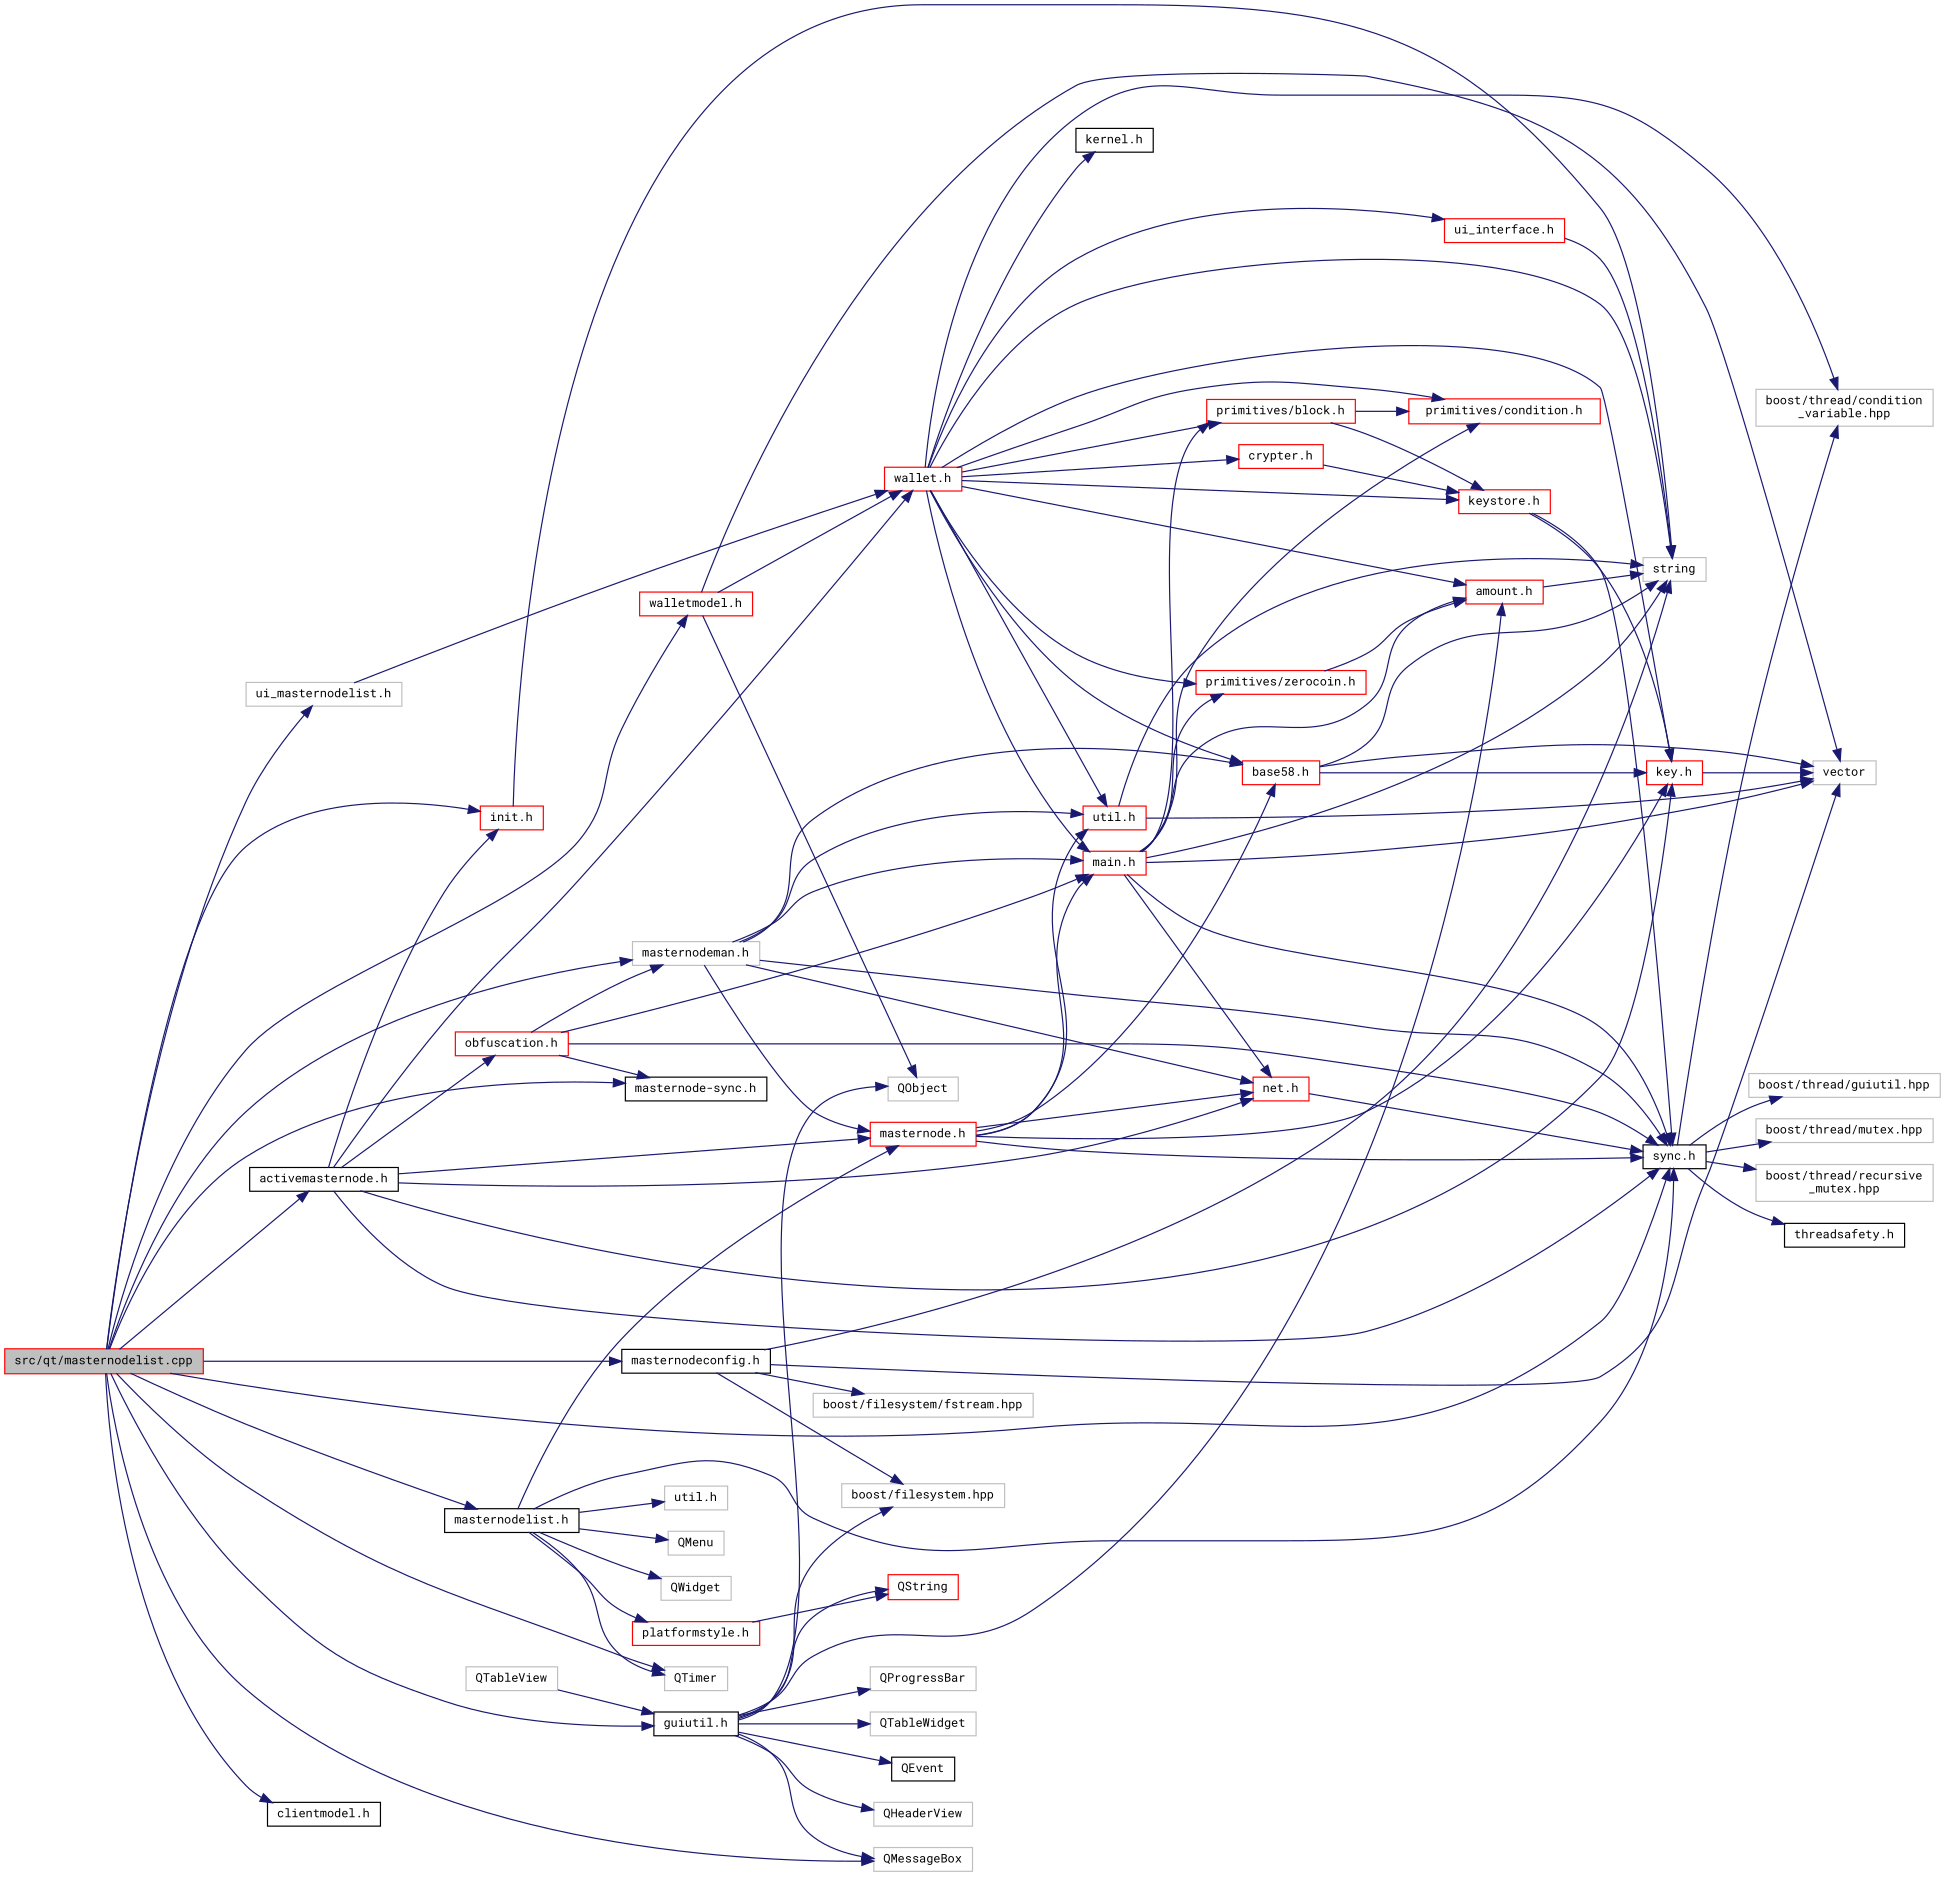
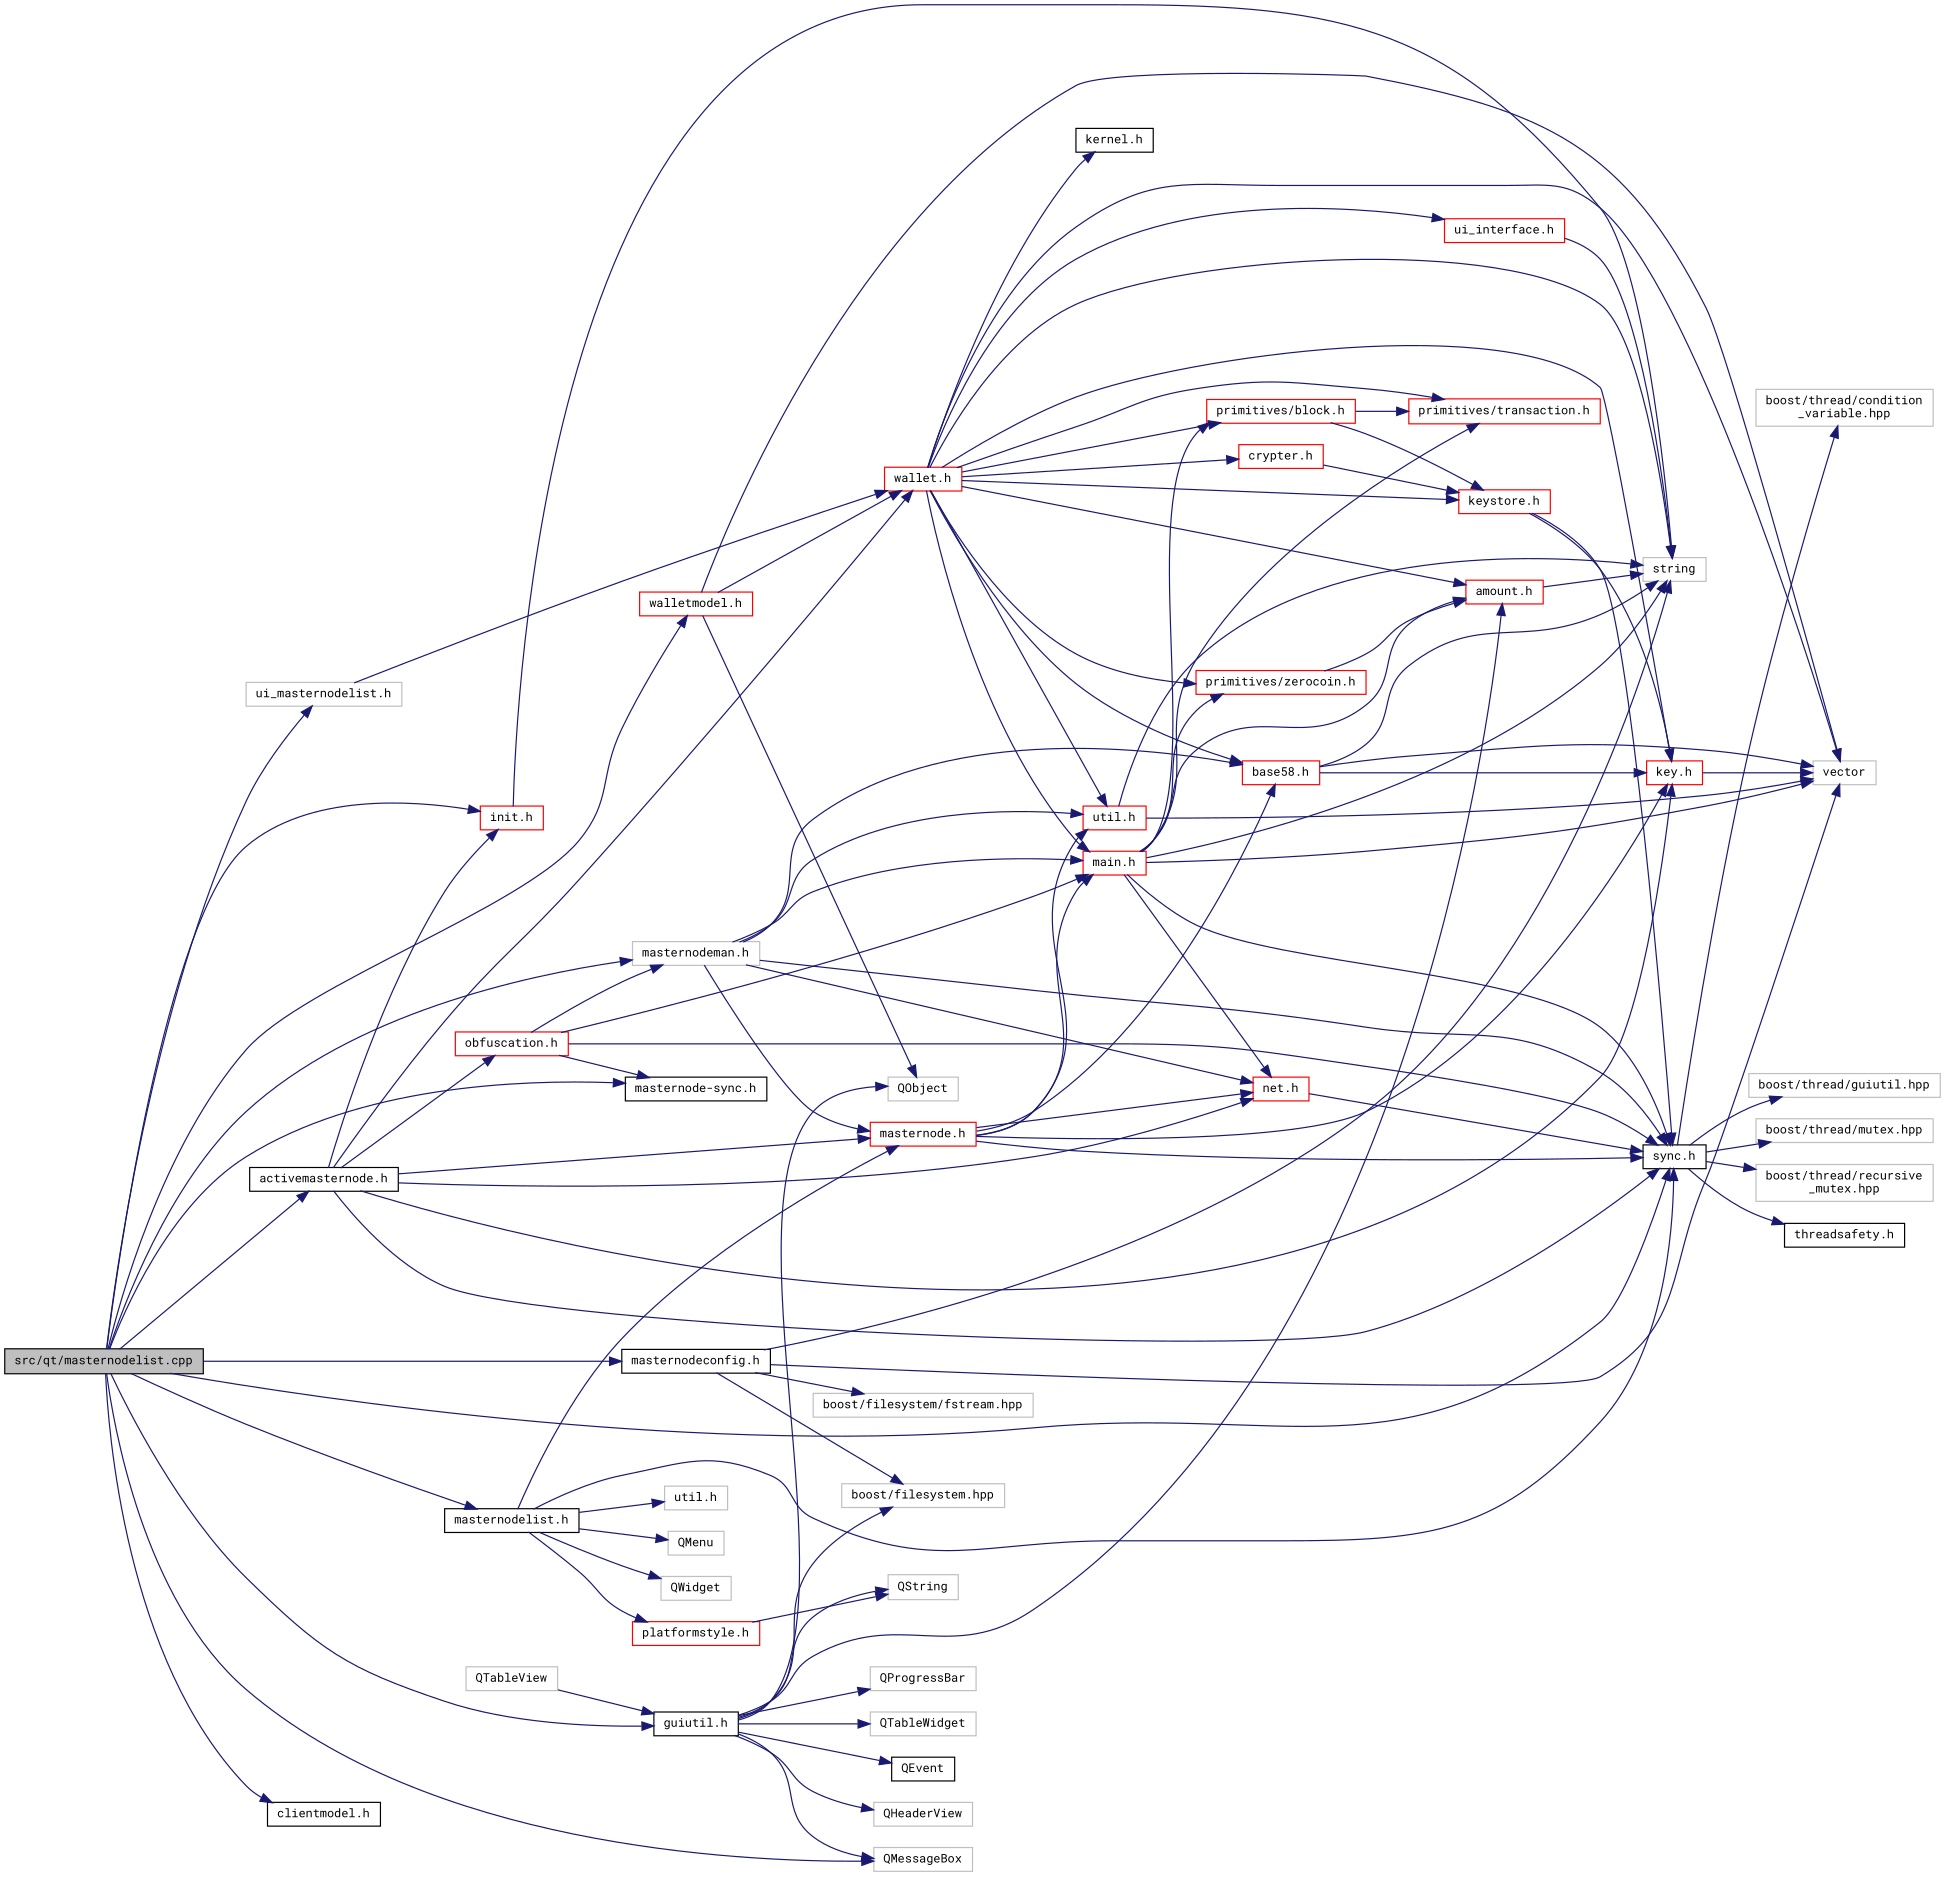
(1325, 95) -> (1490, 185)
(1505, 411) -> (1505, 411)
(104, 1361) -> (104, 1361)
(923, 1587) -> (923, 1587)
(696, 1679) -> none
